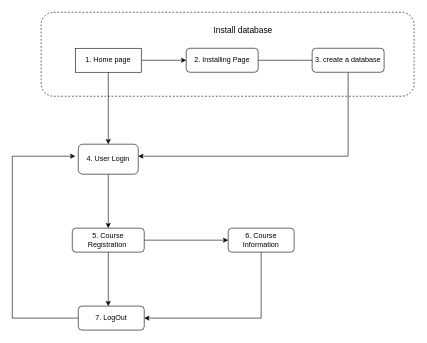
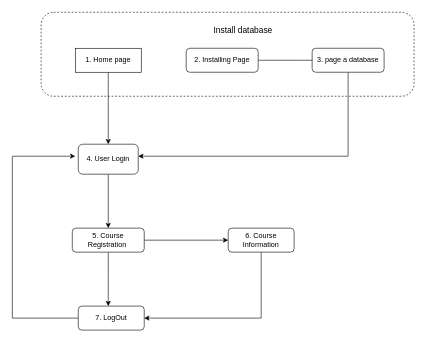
(180, 60) -> none
(348, 60) -> (348, 60)
